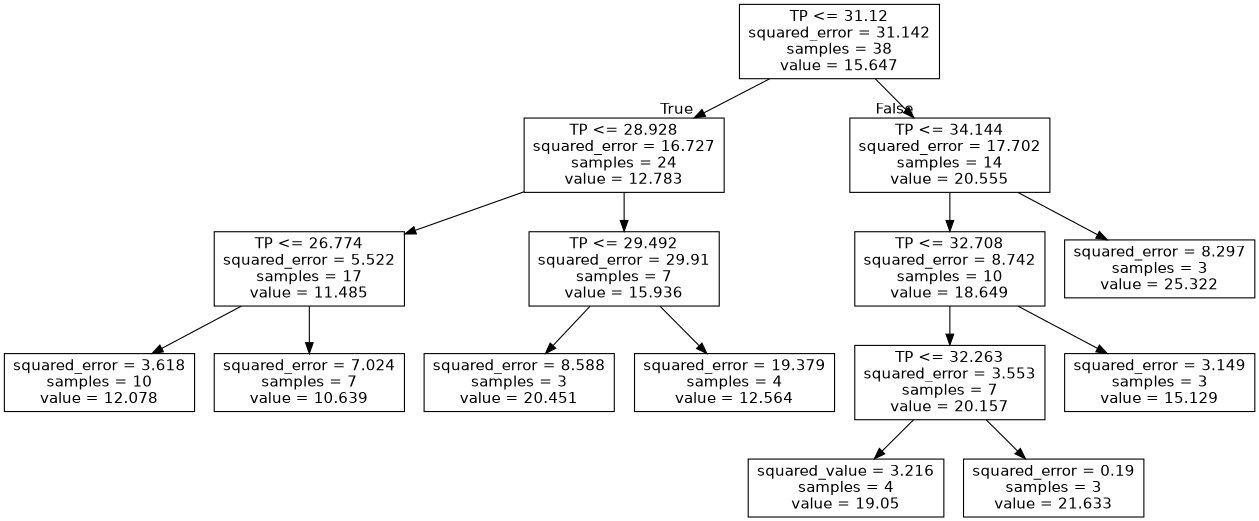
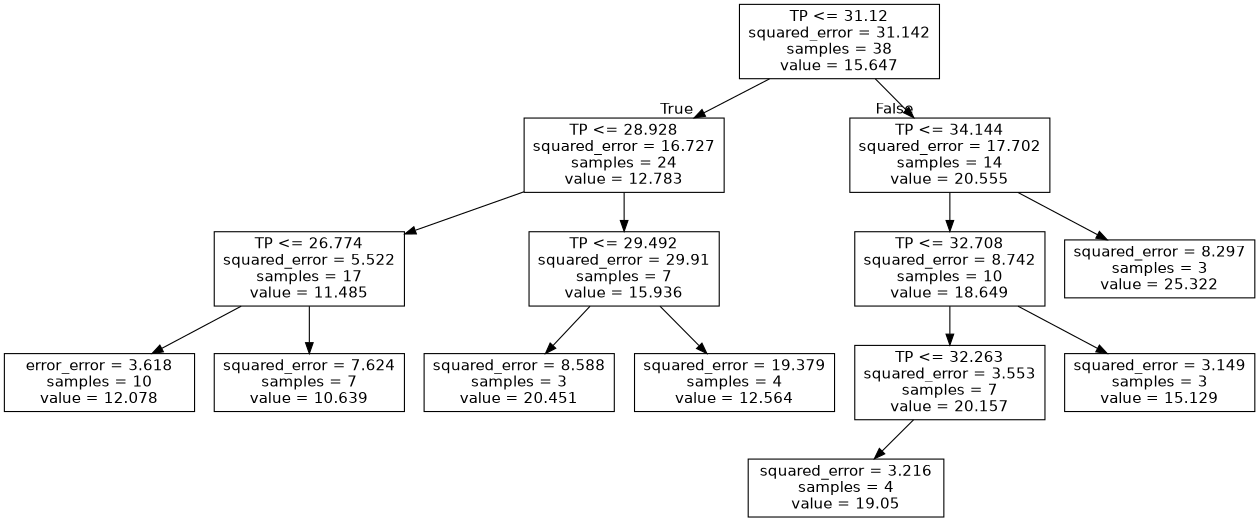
(99, 383) -> (99, 383)
(309, 383) -> (309, 383)
(846, 488) -> (846, 488)
(1054, 488) -> none
